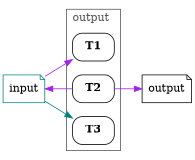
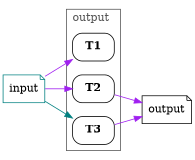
(62, 89) -> (55, 89)
none -> (126, 121)
